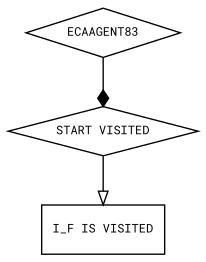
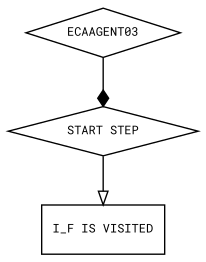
(103, 33) -> (103, 33)
(103, 131) -> (103, 131)
